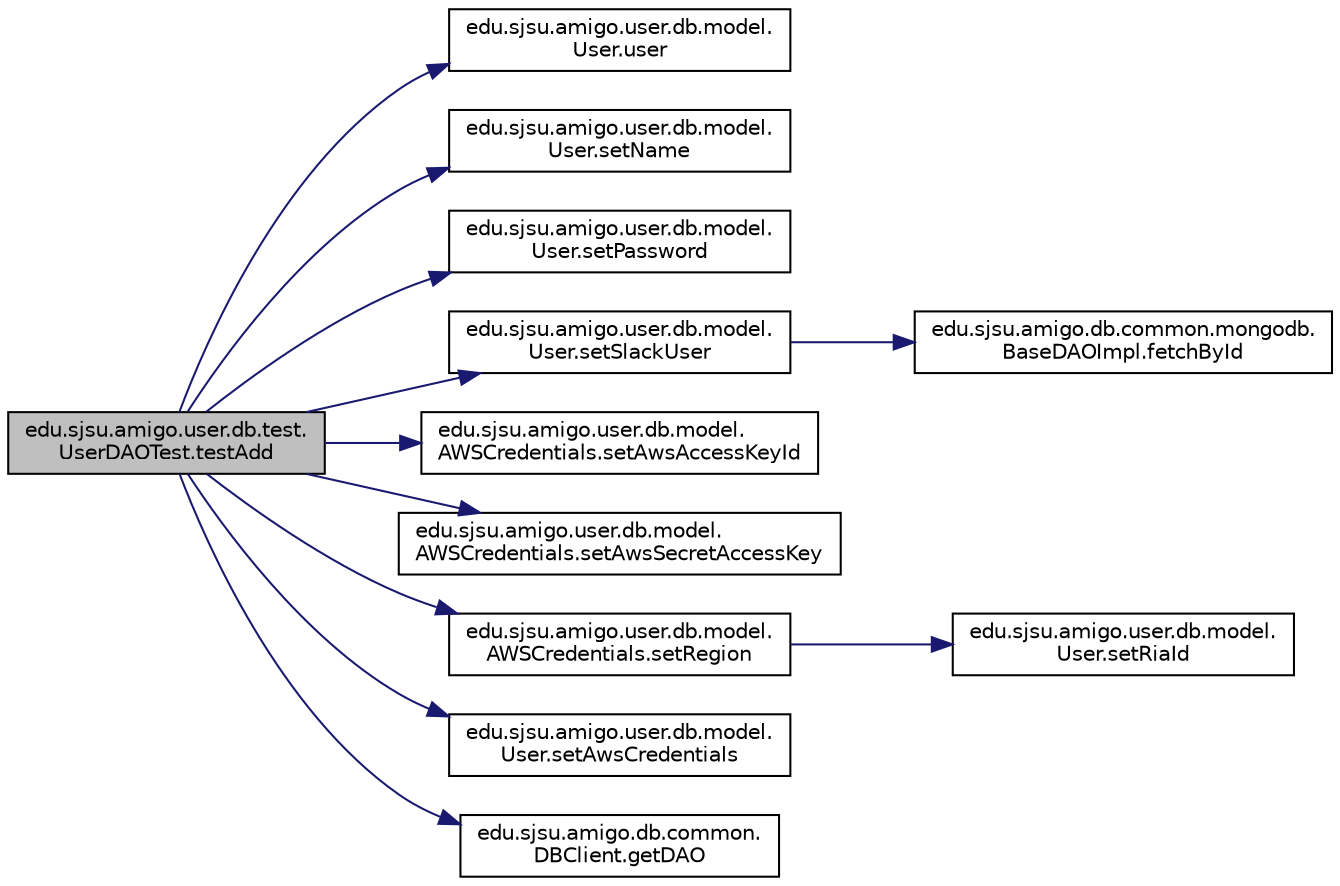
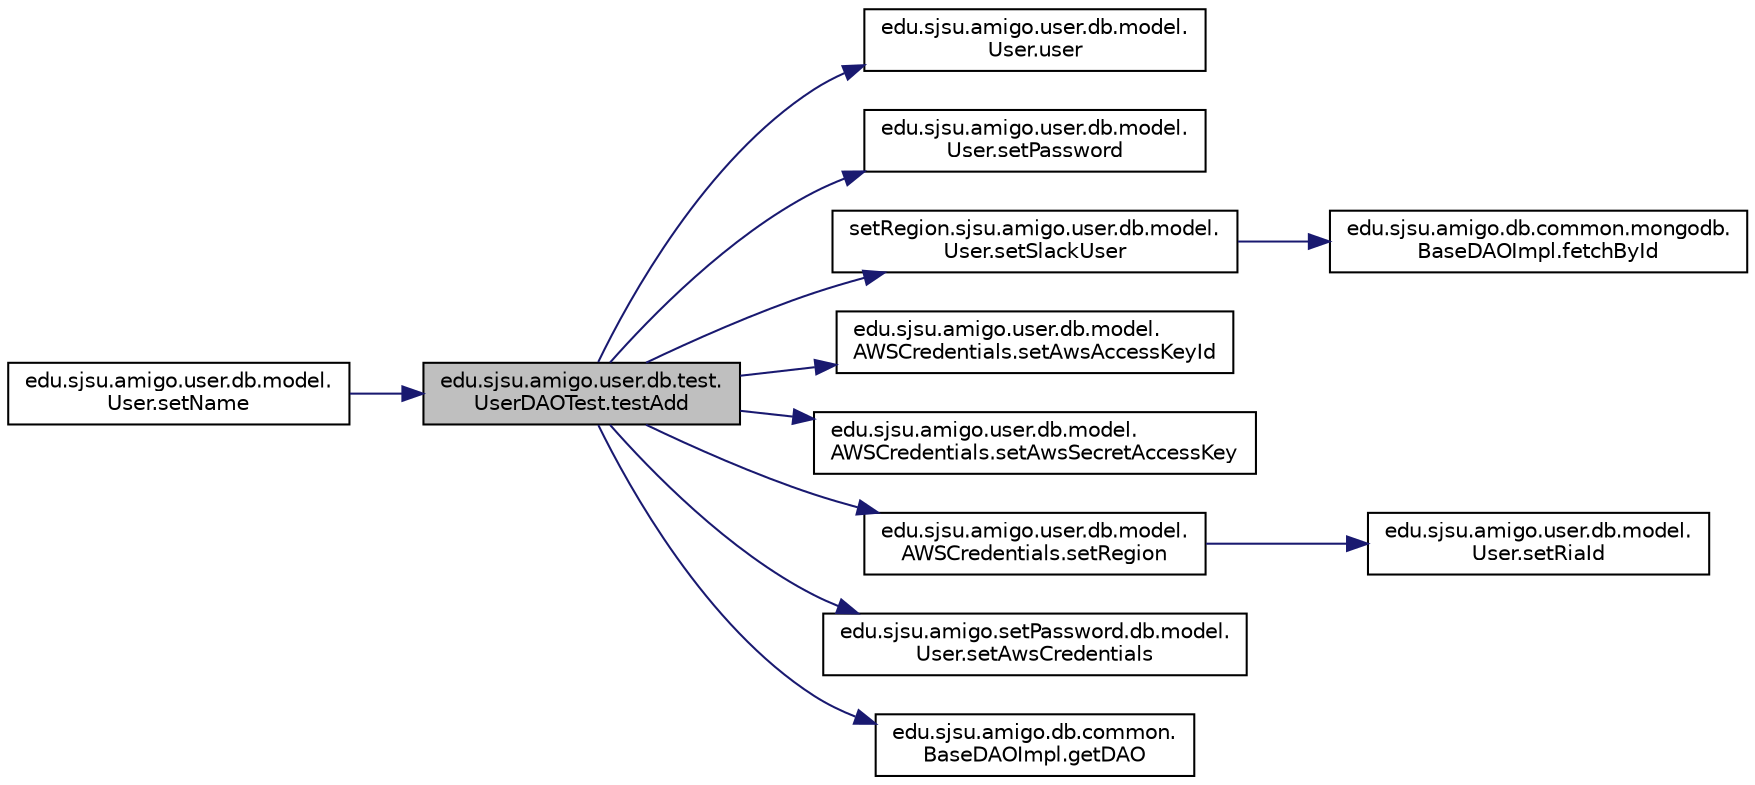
(293, 277) -> (376, 394)
(620, 342) -> (1035, 242)
(620, 745) -> (1035, 644)
(620, 846) -> (1035, 745)
